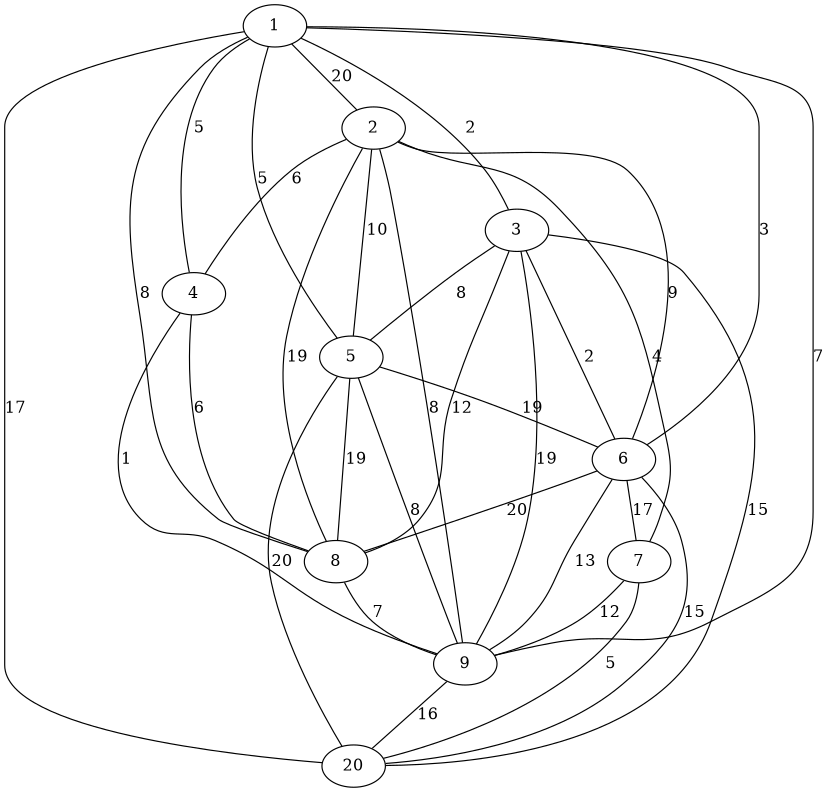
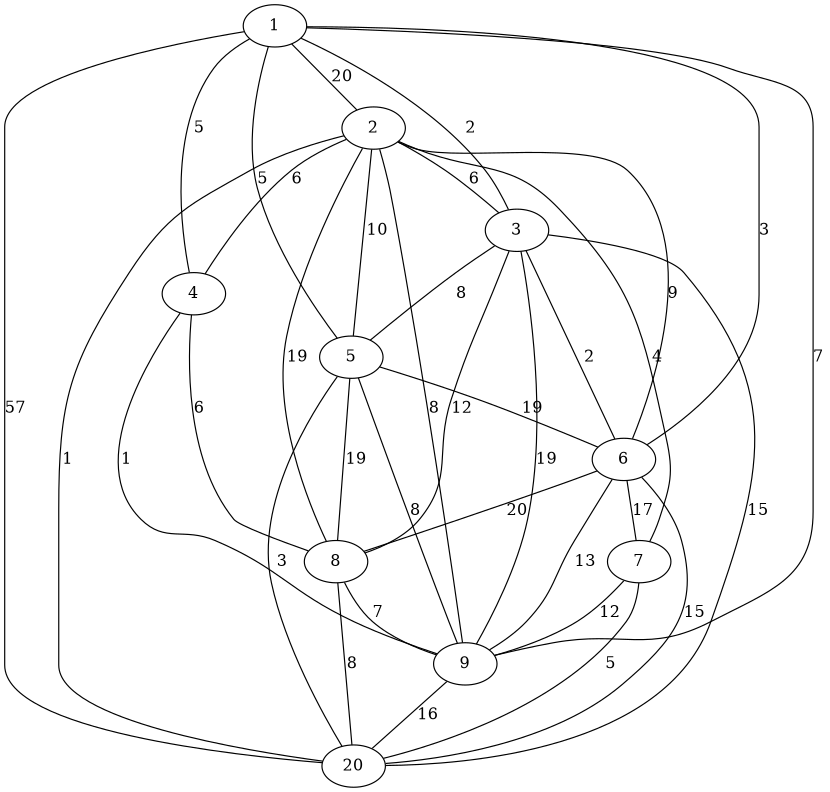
none -> (451, 174)
(140, 314) -> (345, 664)
(16, 408) -> (16, 408)
none -> (59, 476)
(283, 562) -> (283, 562)
